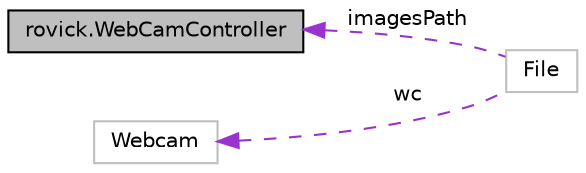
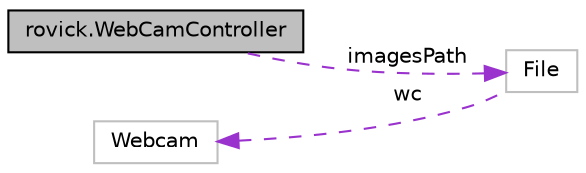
(416, 38) -> (361, 71)
